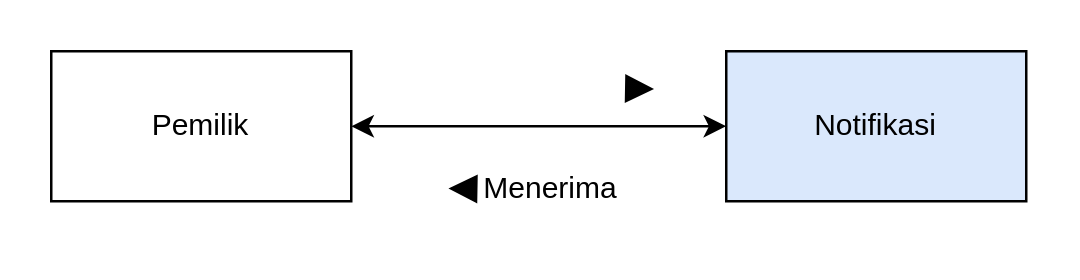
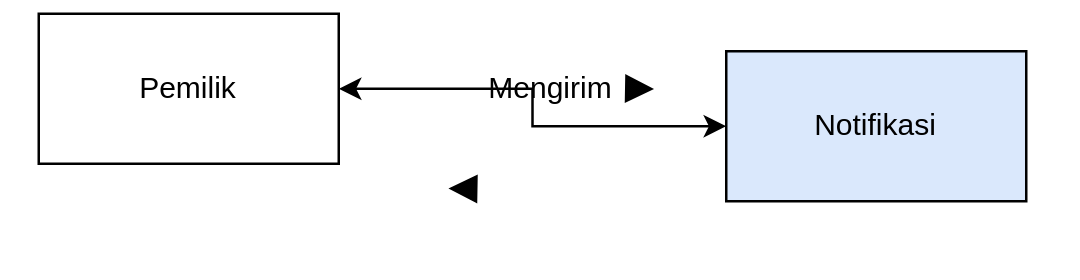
none -> (551, 89)
(201, 126) -> (189, 89)
(551, 189) -> none
